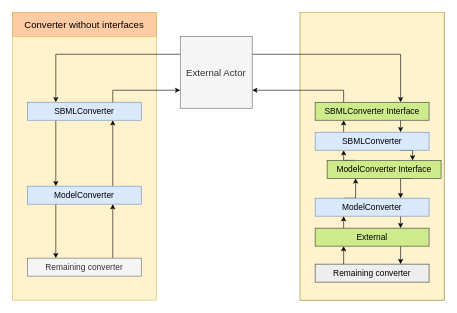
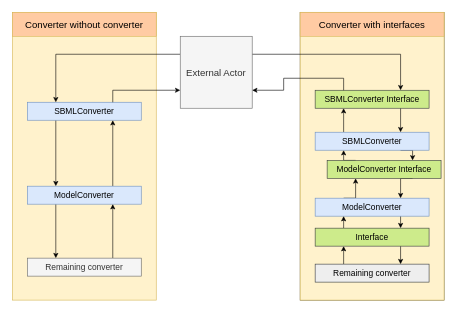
(84, 24) -> (84, 24)
none -> (372, 24)
(372, 111) -> (372, 99)
(372, 237) -> (372, 237)
